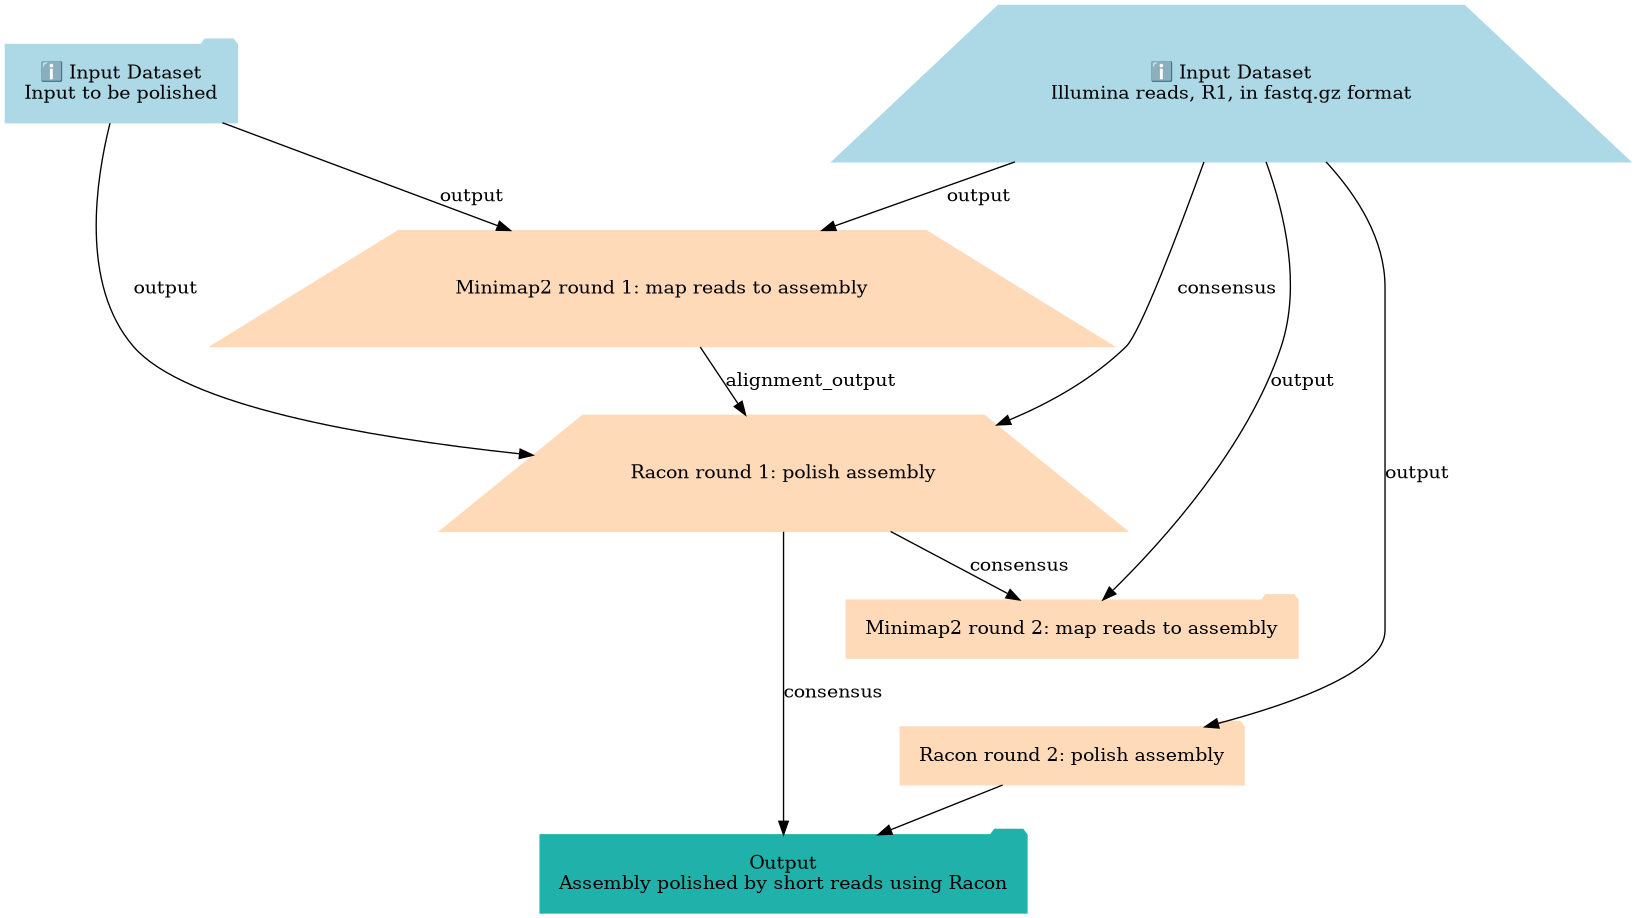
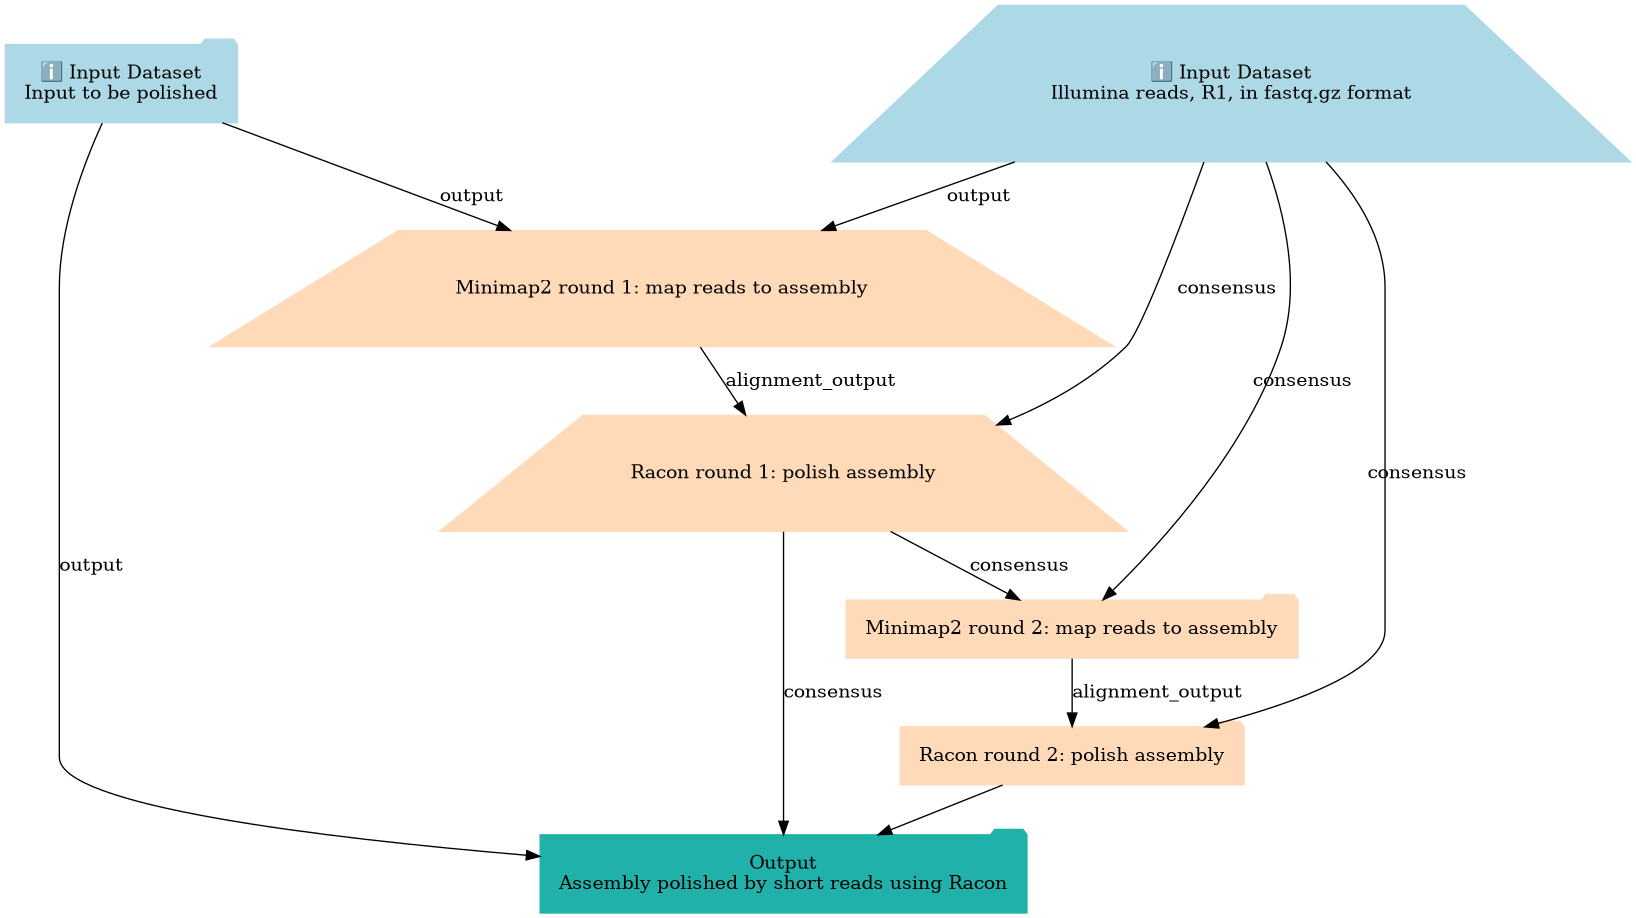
(1303, 381) -> (1303, 381)
(207, 391) -> (59, 680)
(1417, 473) -> (1417, 473)
none -> (1072, 686)
